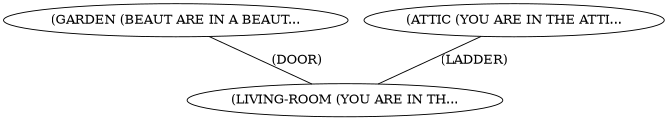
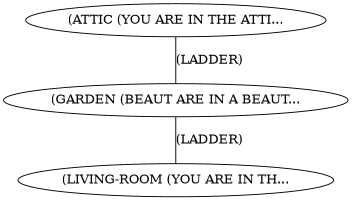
(297, 60) -> (209, 140)
(430, 60) -> (176, 60)
